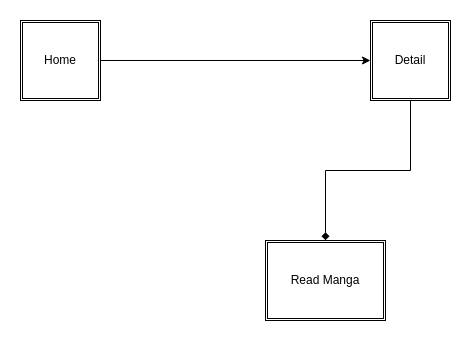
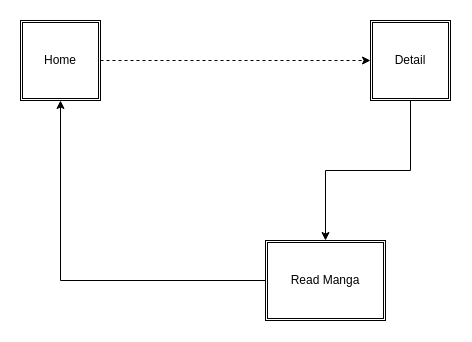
(233, 61) -> (233, 61)
(326, 231) -> (326, 232)
none -> (77, 281)
